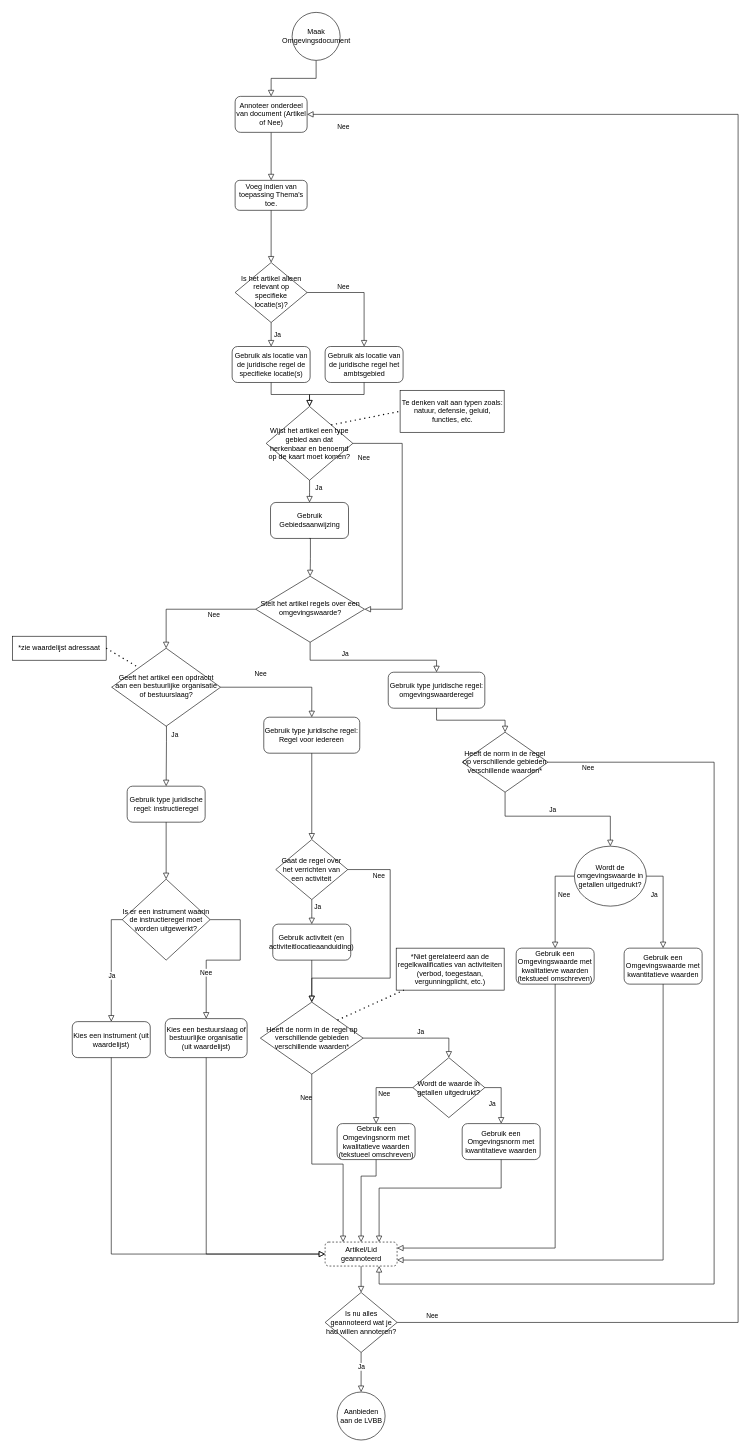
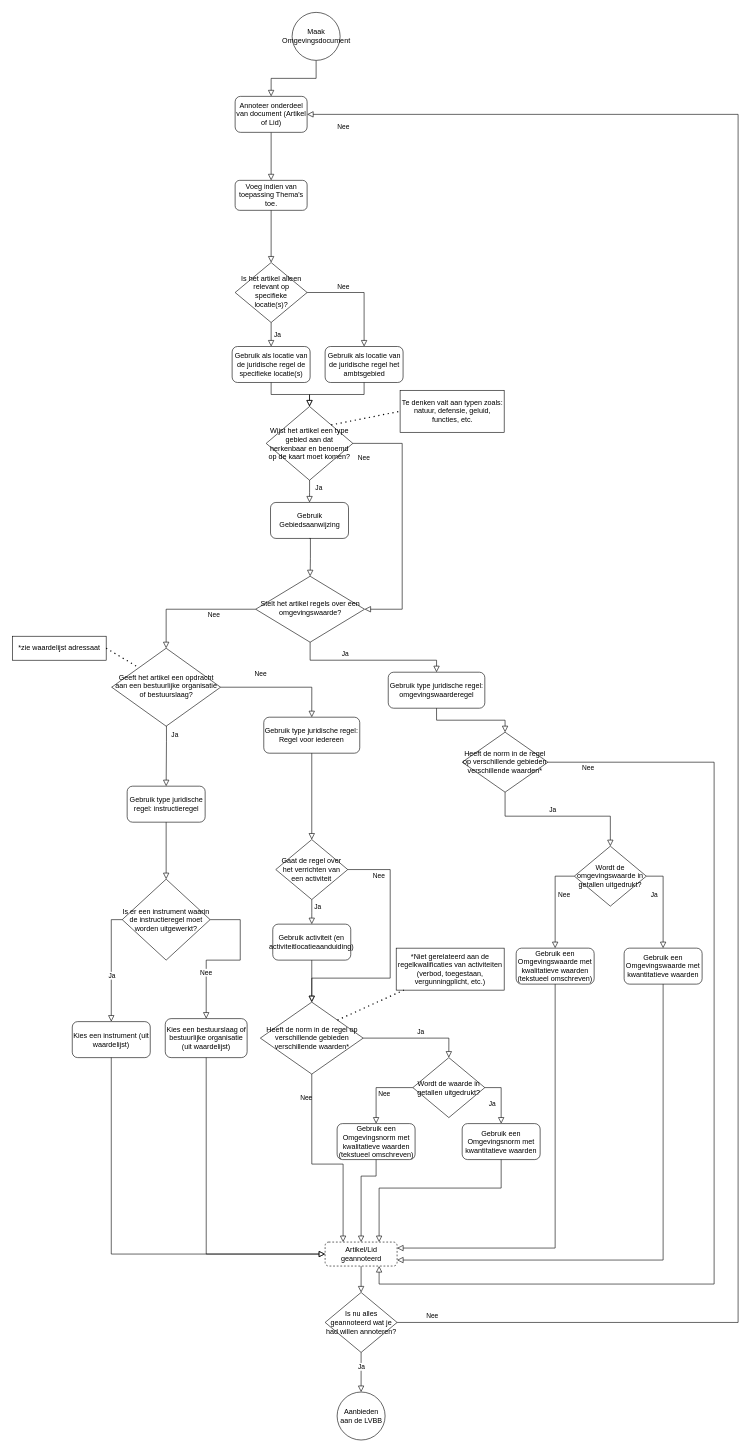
(272, 114) -> (272, 114)
(611, 876) -> (611, 876)
